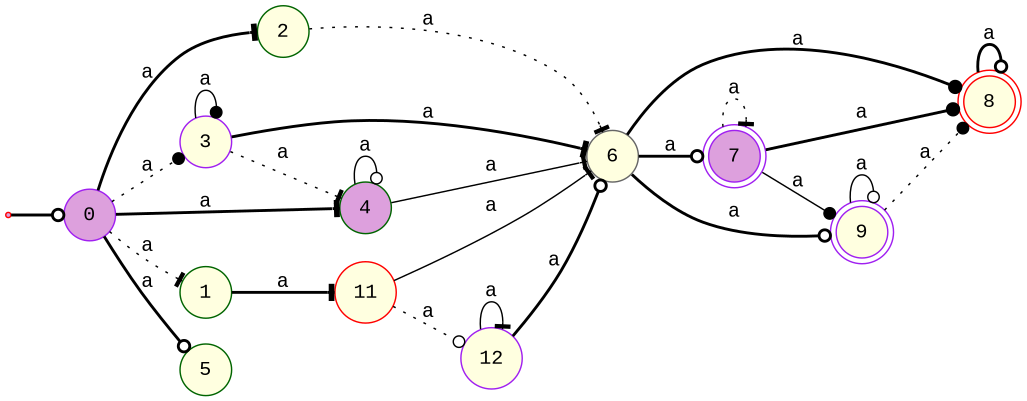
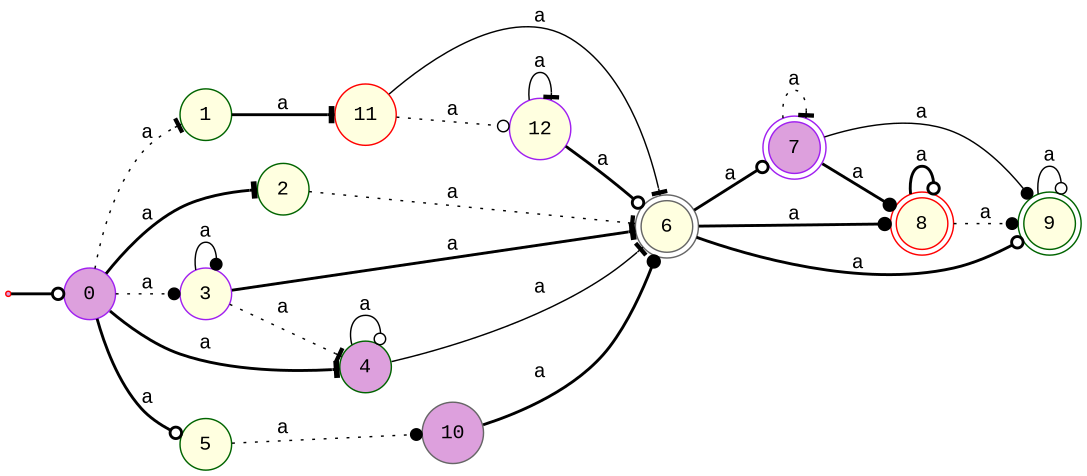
(613, 156) -> (667, 226)
(922, 171) -> (980, 224)
(862, 232) -> (1050, 224)
none -> (453, 433)
